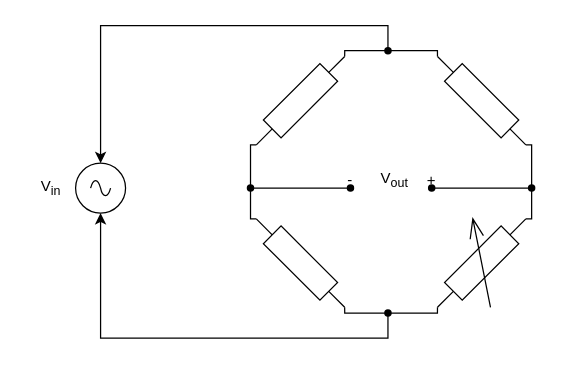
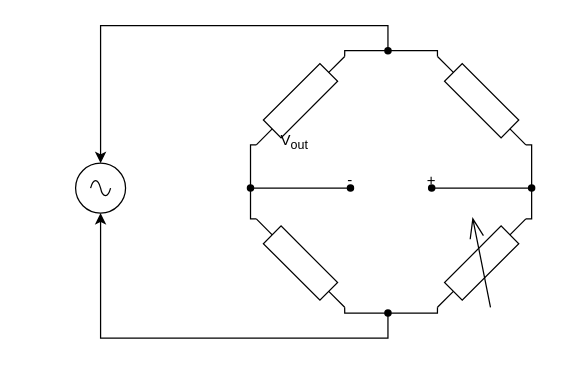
(394, 179) -> (294, 142)
(51, 188) -> none
